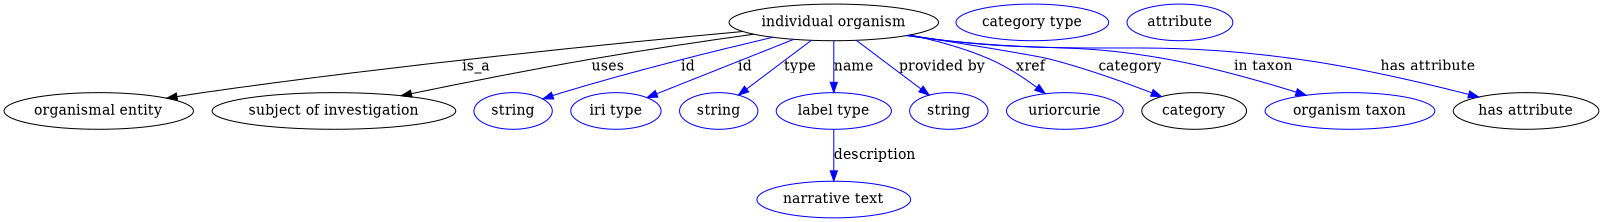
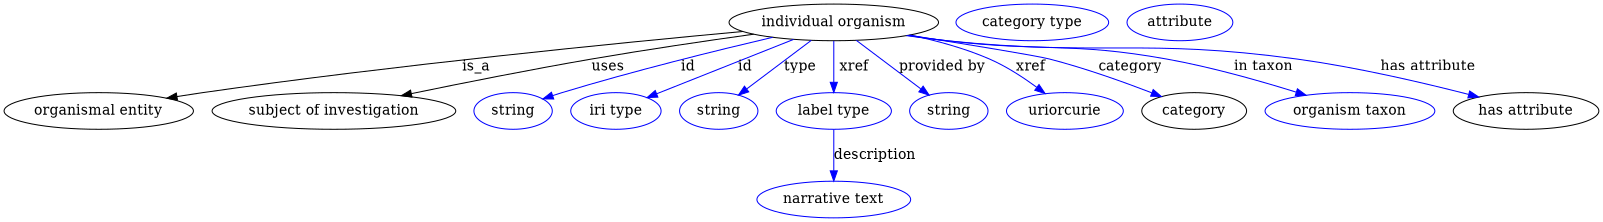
(854, 67) -> (854, 67)
